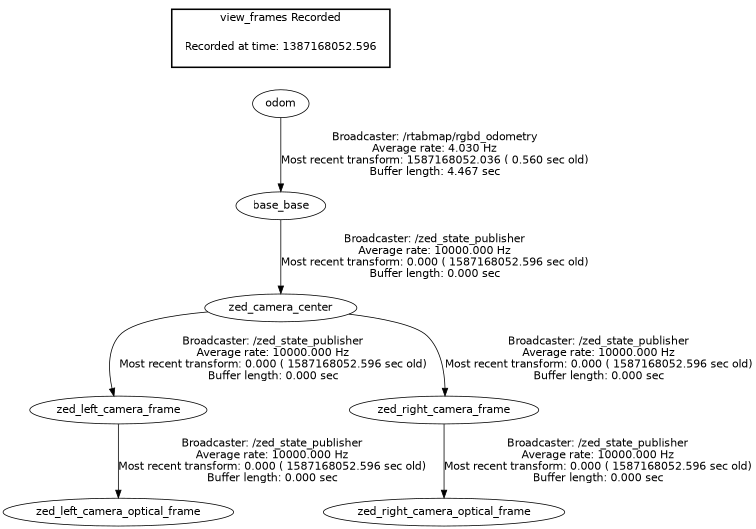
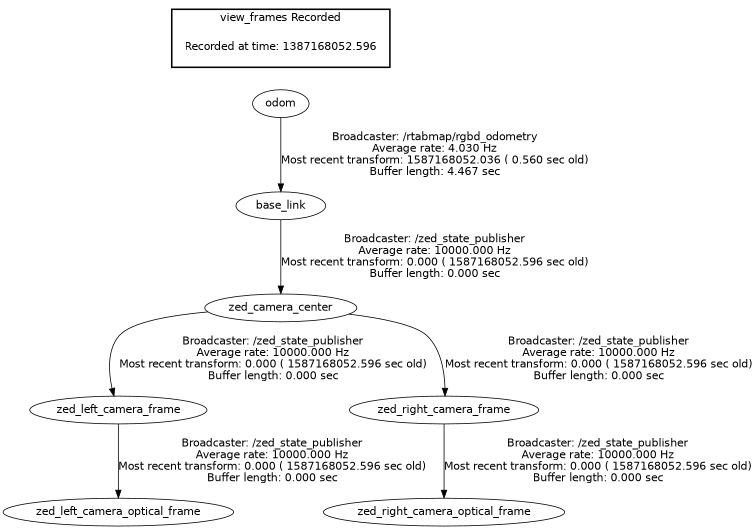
(281, 206) -> (281, 206)
